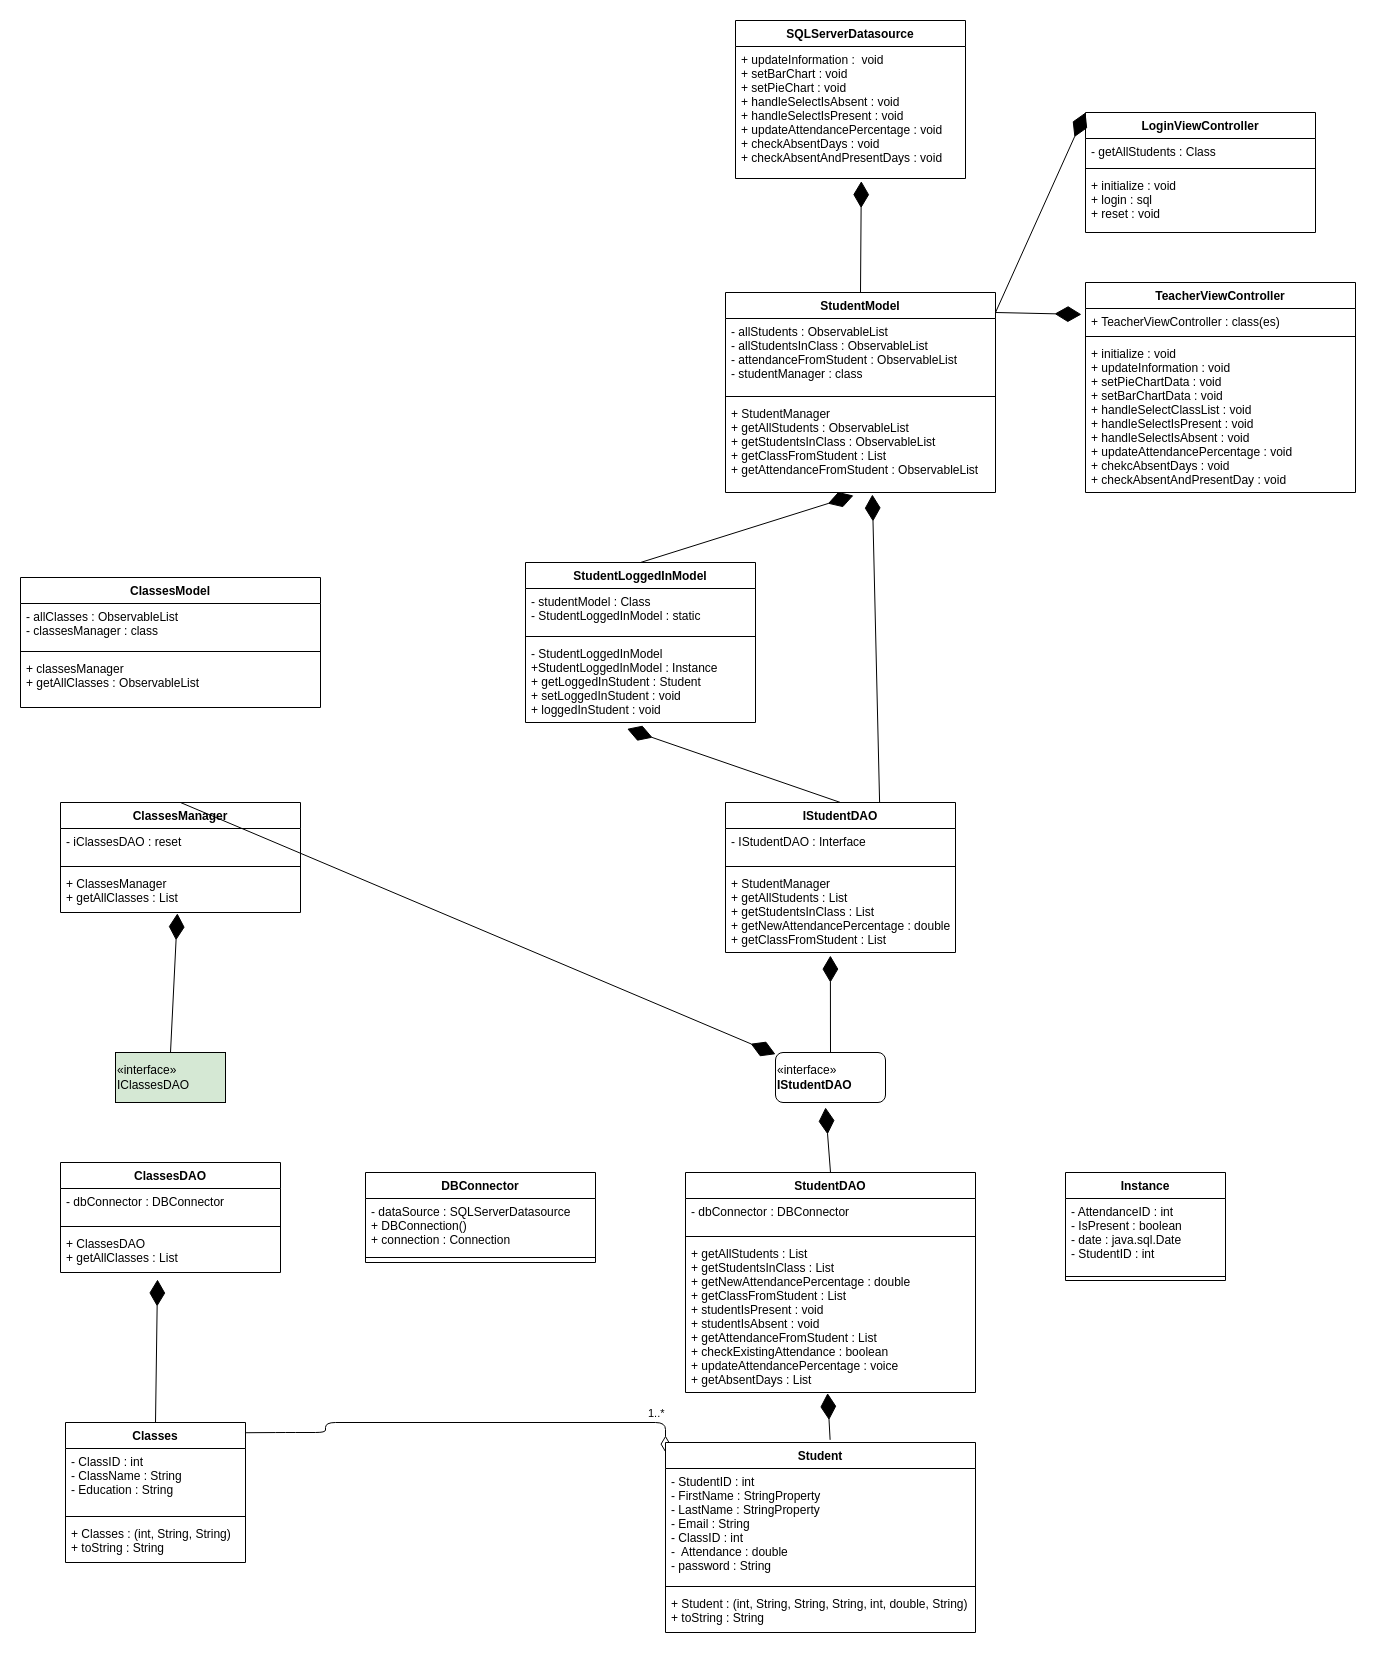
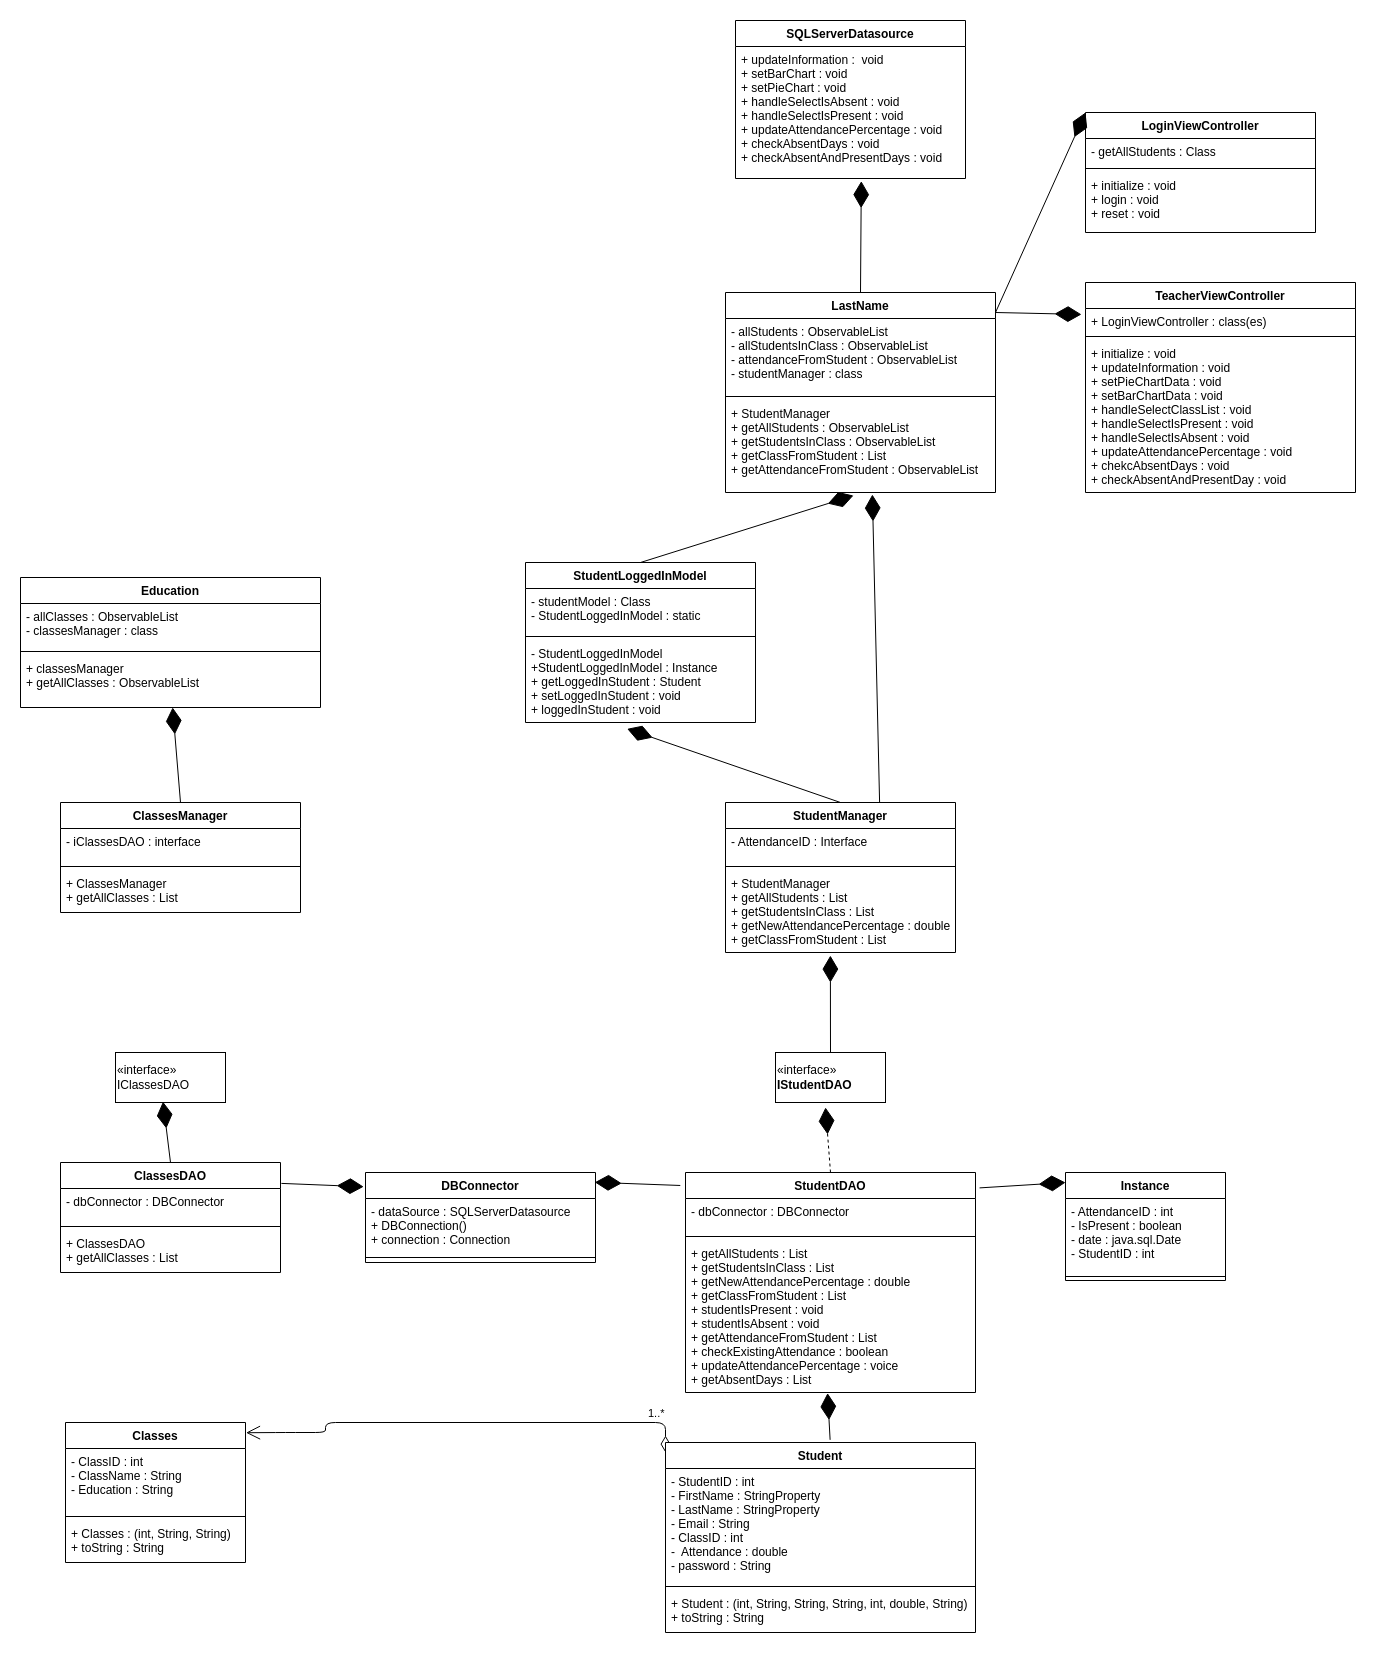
(1139, 186) -> (1139, 186)
(860, 306) -> (860, 306)
(1196, 322) -> (1188, 322)
(170, 591) -> (170, 591)
(840, 816) -> (840, 816)
(127, 842) -> (139, 842)
(809, 842) -> (812, 842)
(466, 923) -> (178, 768)
(173, 996) -> none
(171, 1078) -> (171, 1078)
(831, 1078) -> (831, 1078)
none -> (168, 1145)
(829, 1153) -> (829, 1153)
none -> (651, 1184)
none -> (310, 1185)
none -> (1010, 1186)
(156, 1365) -> none
(251, 1433) -> (252, 1433)
